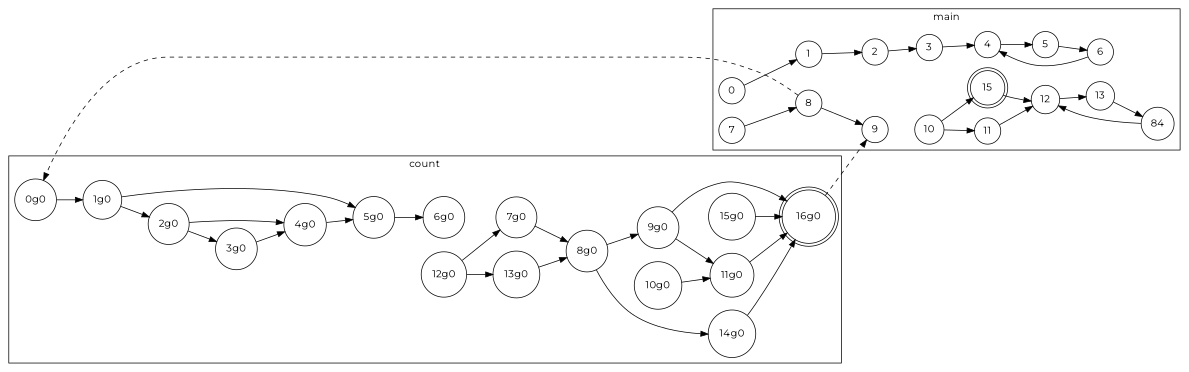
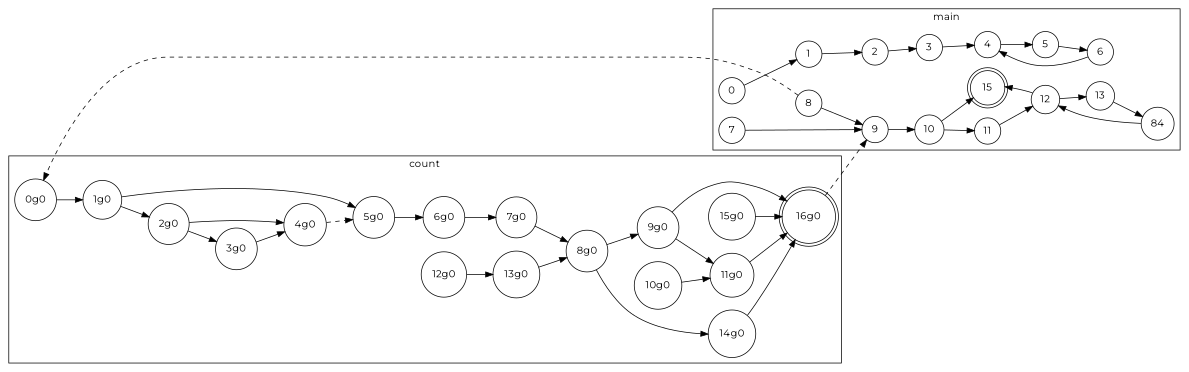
(1013, 98) -> (1022, 90)
(767, 118) -> (800, 130)
none -> (898, 130)
(336, 221) -> (336, 221)
(478, 247) -> (477, 217)
